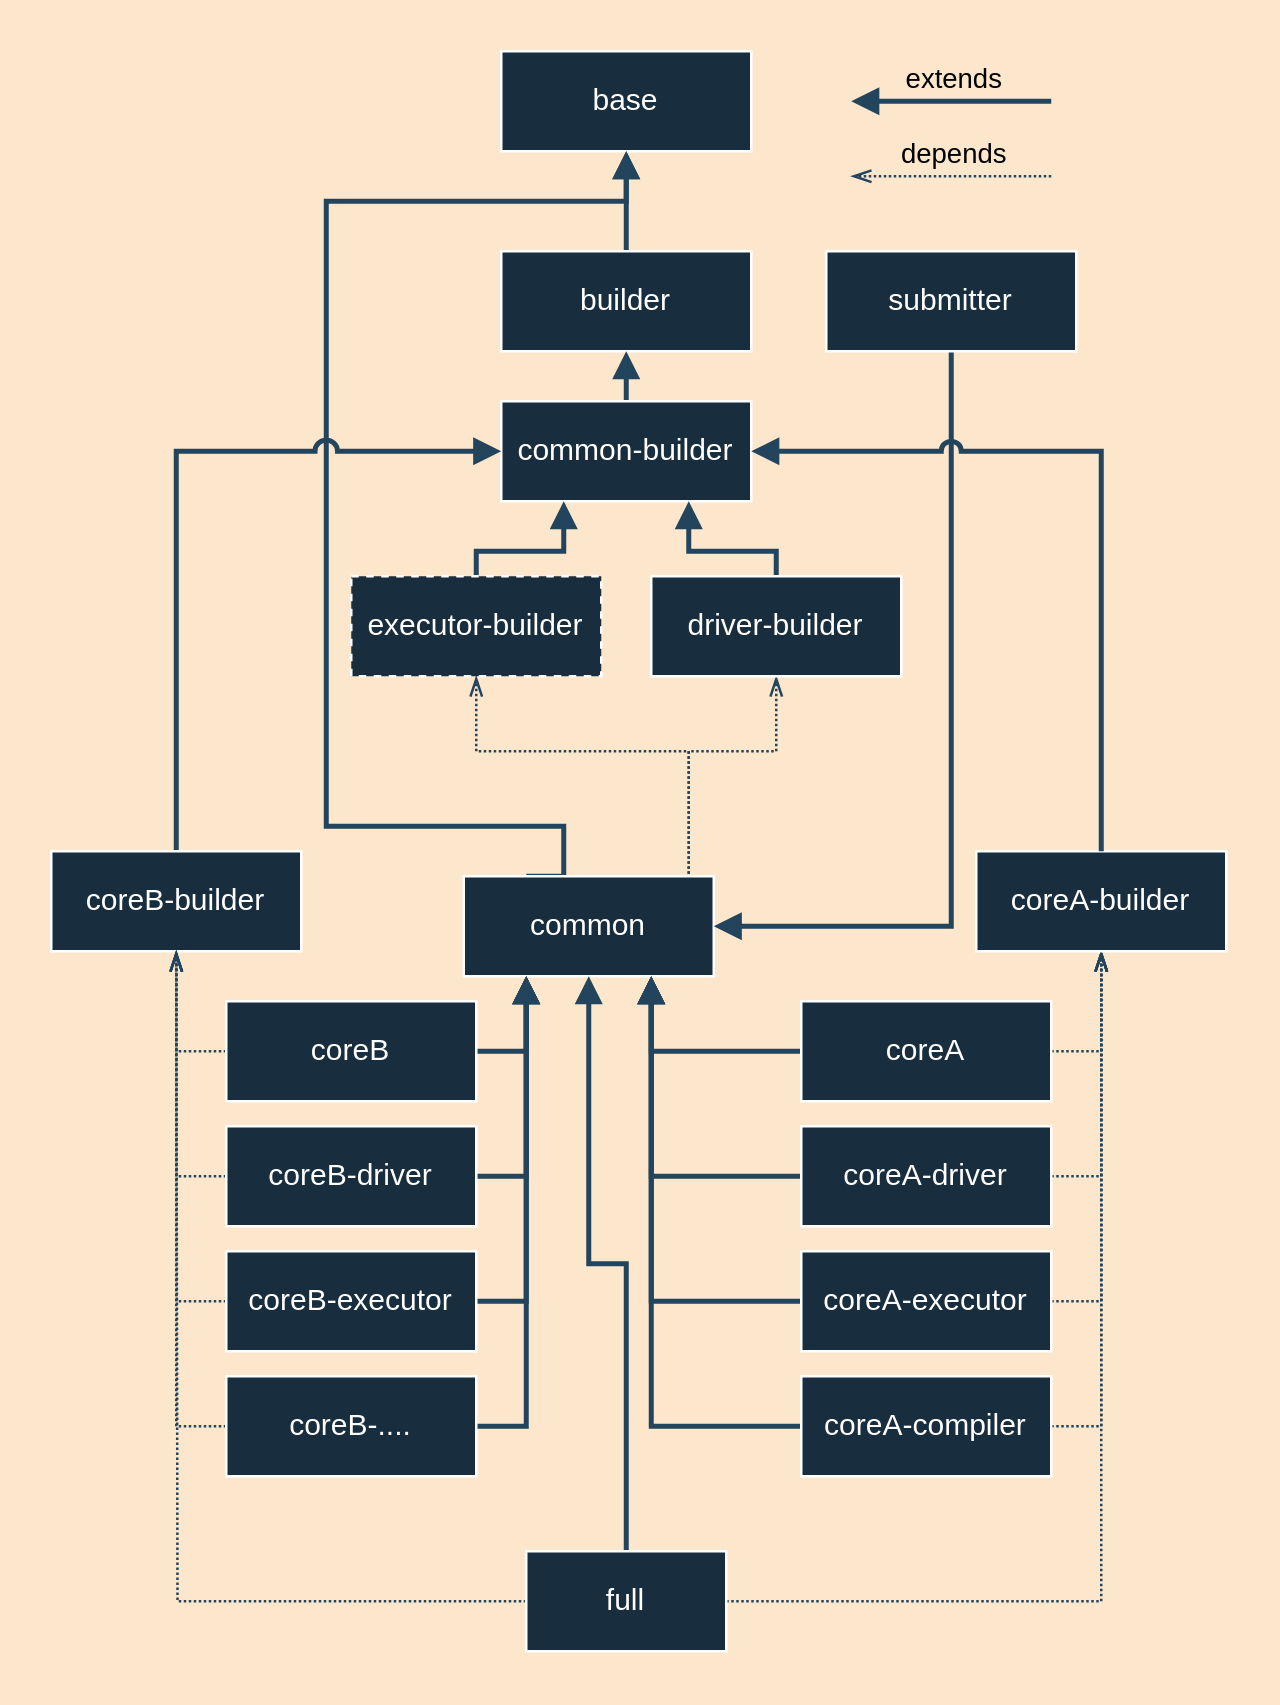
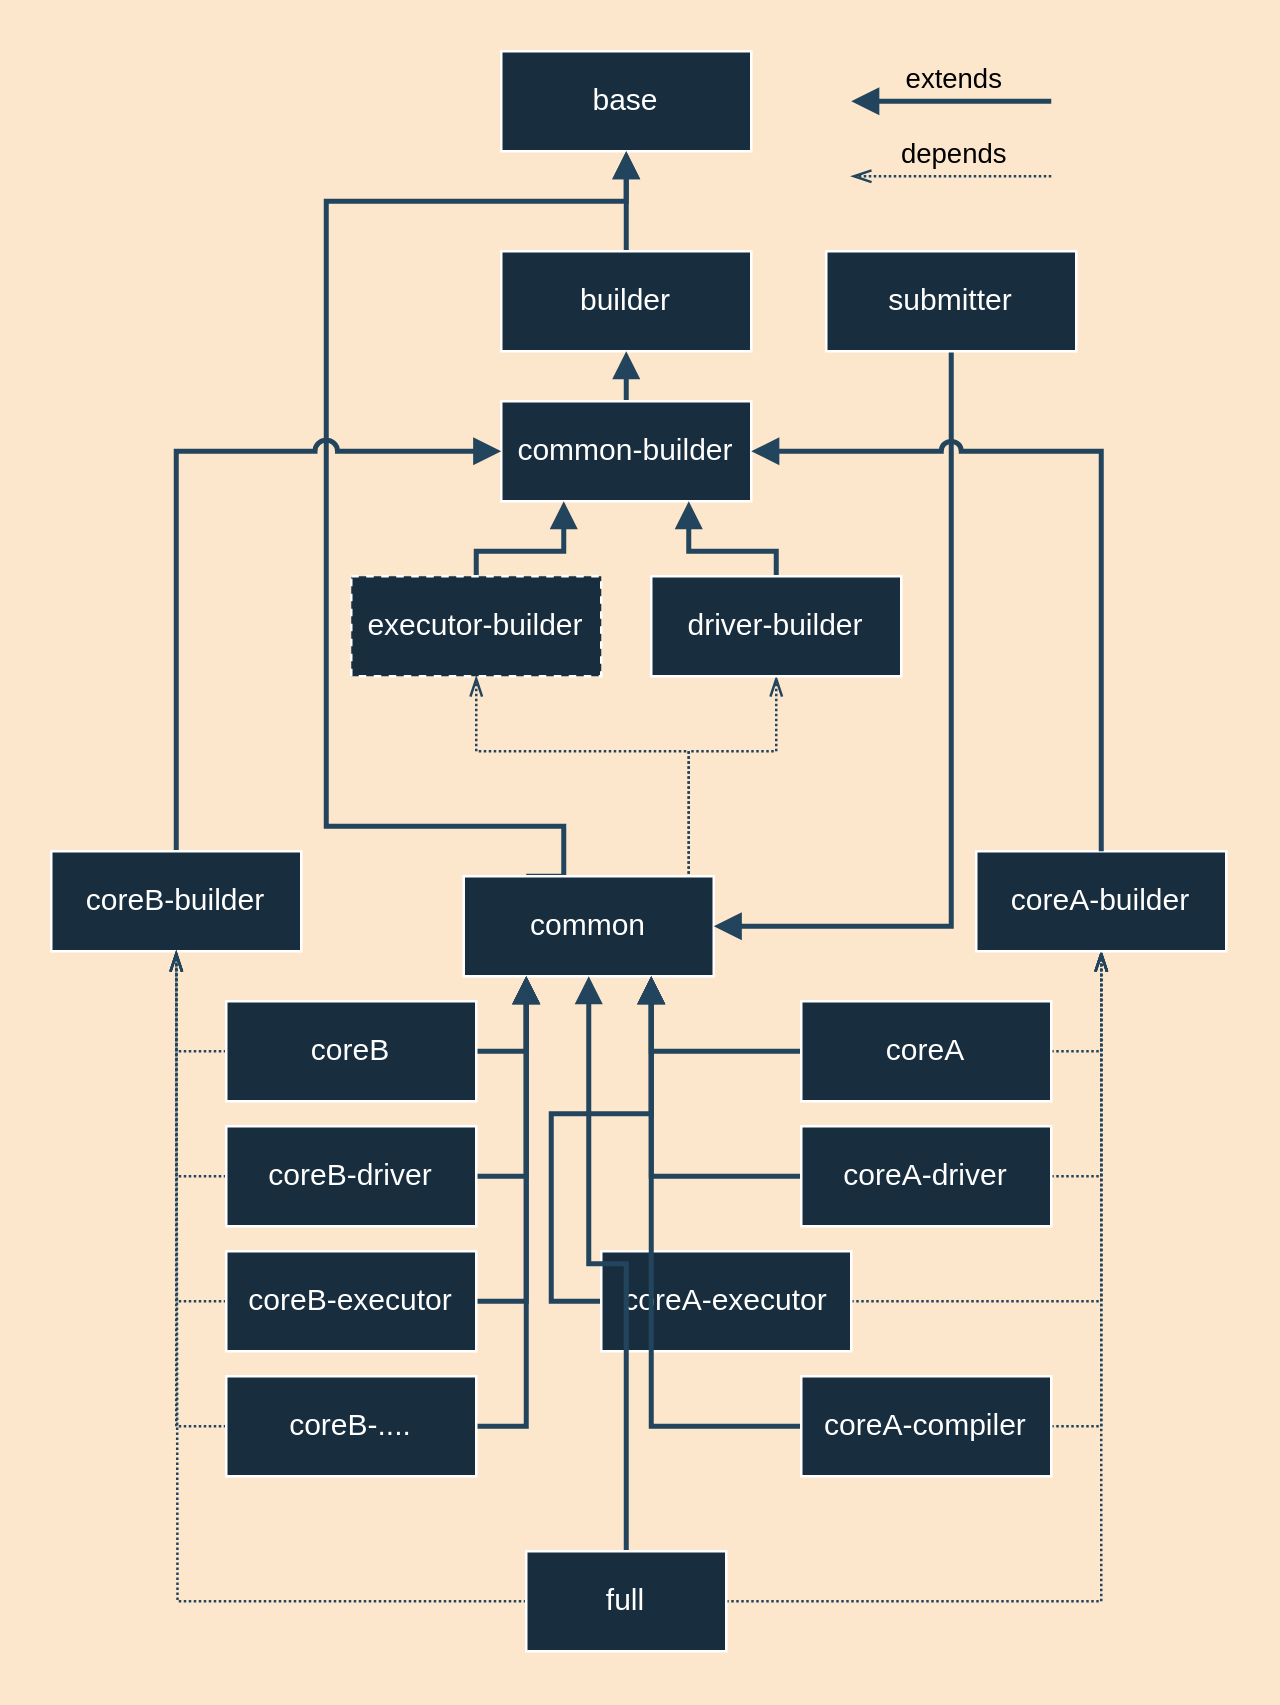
(926, 1301) -> (726, 1301)
